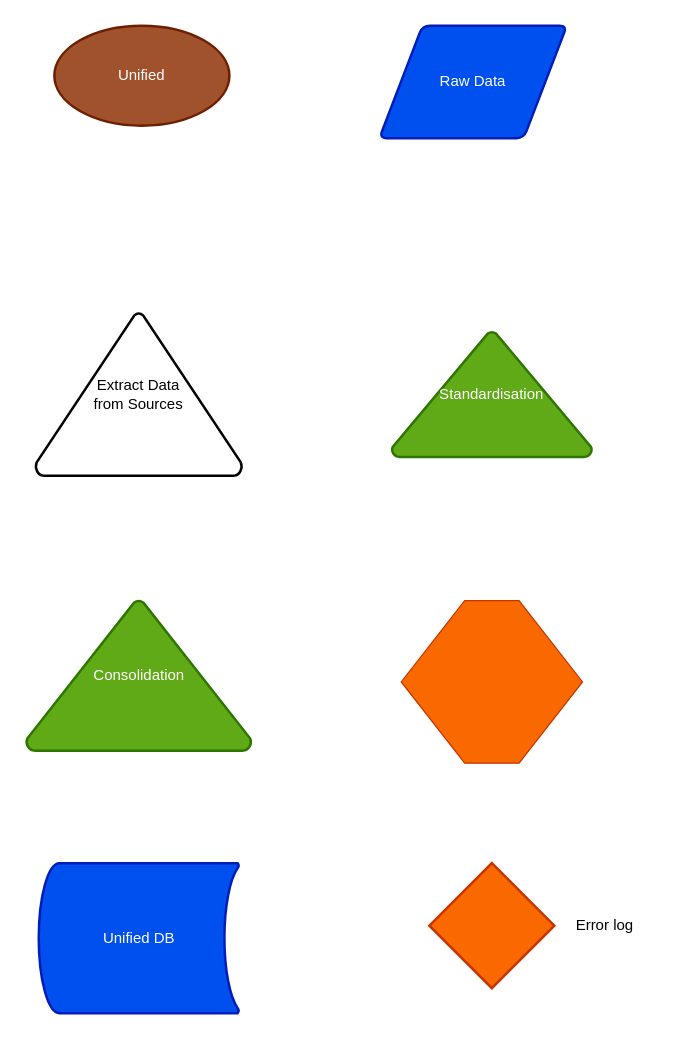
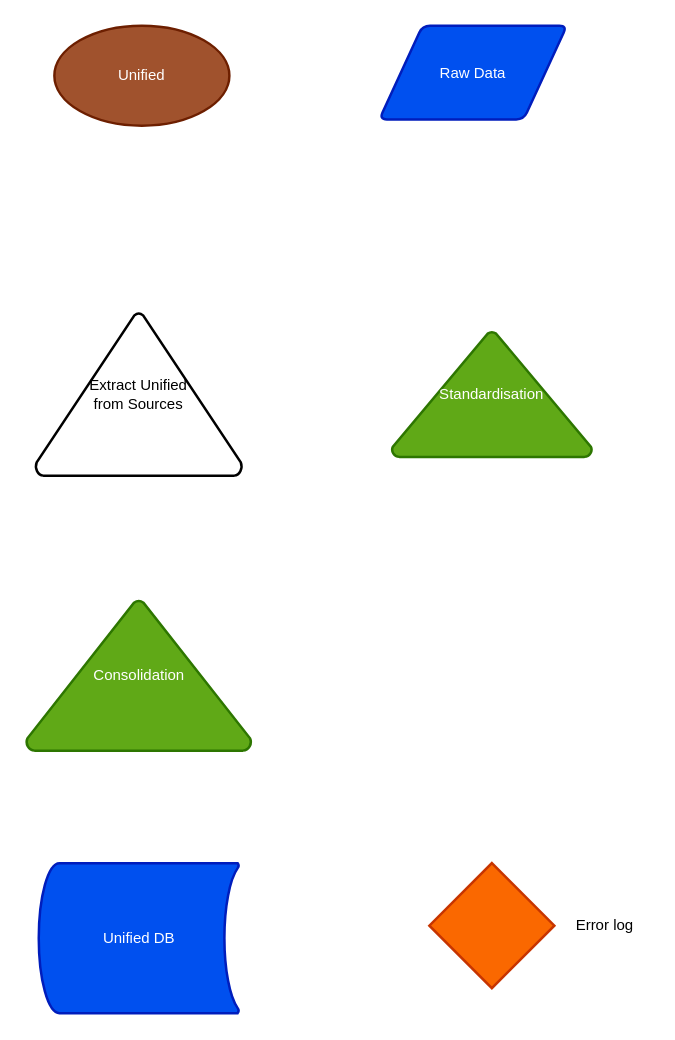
(473, 82) -> (473, 73)
(139, 394) -> (139, 394)
(492, 682) -> none
